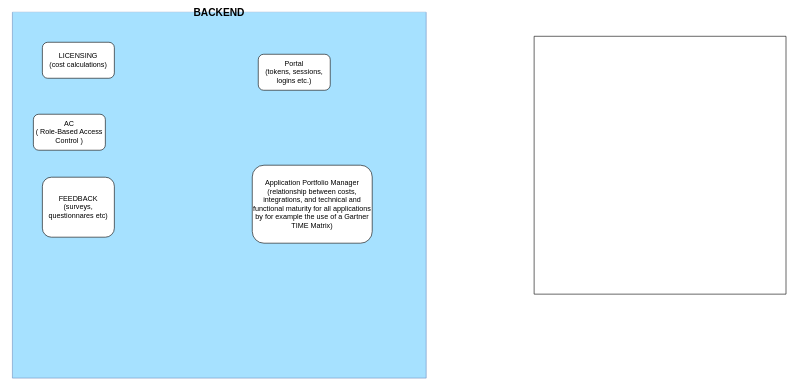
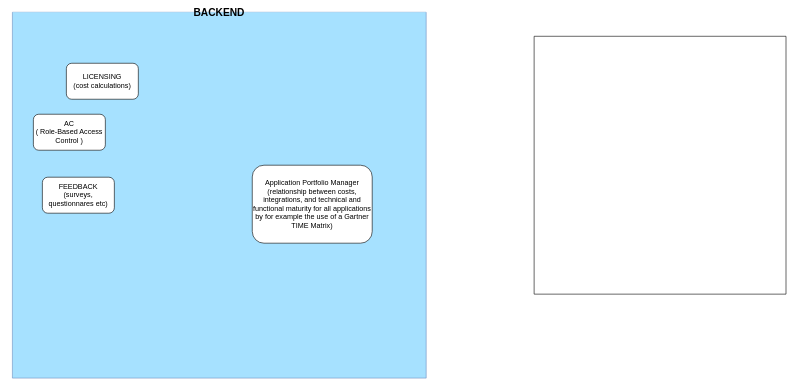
(78, 60) -> (102, 81)
(294, 72) -> none
(78, 207) -> (78, 195)
